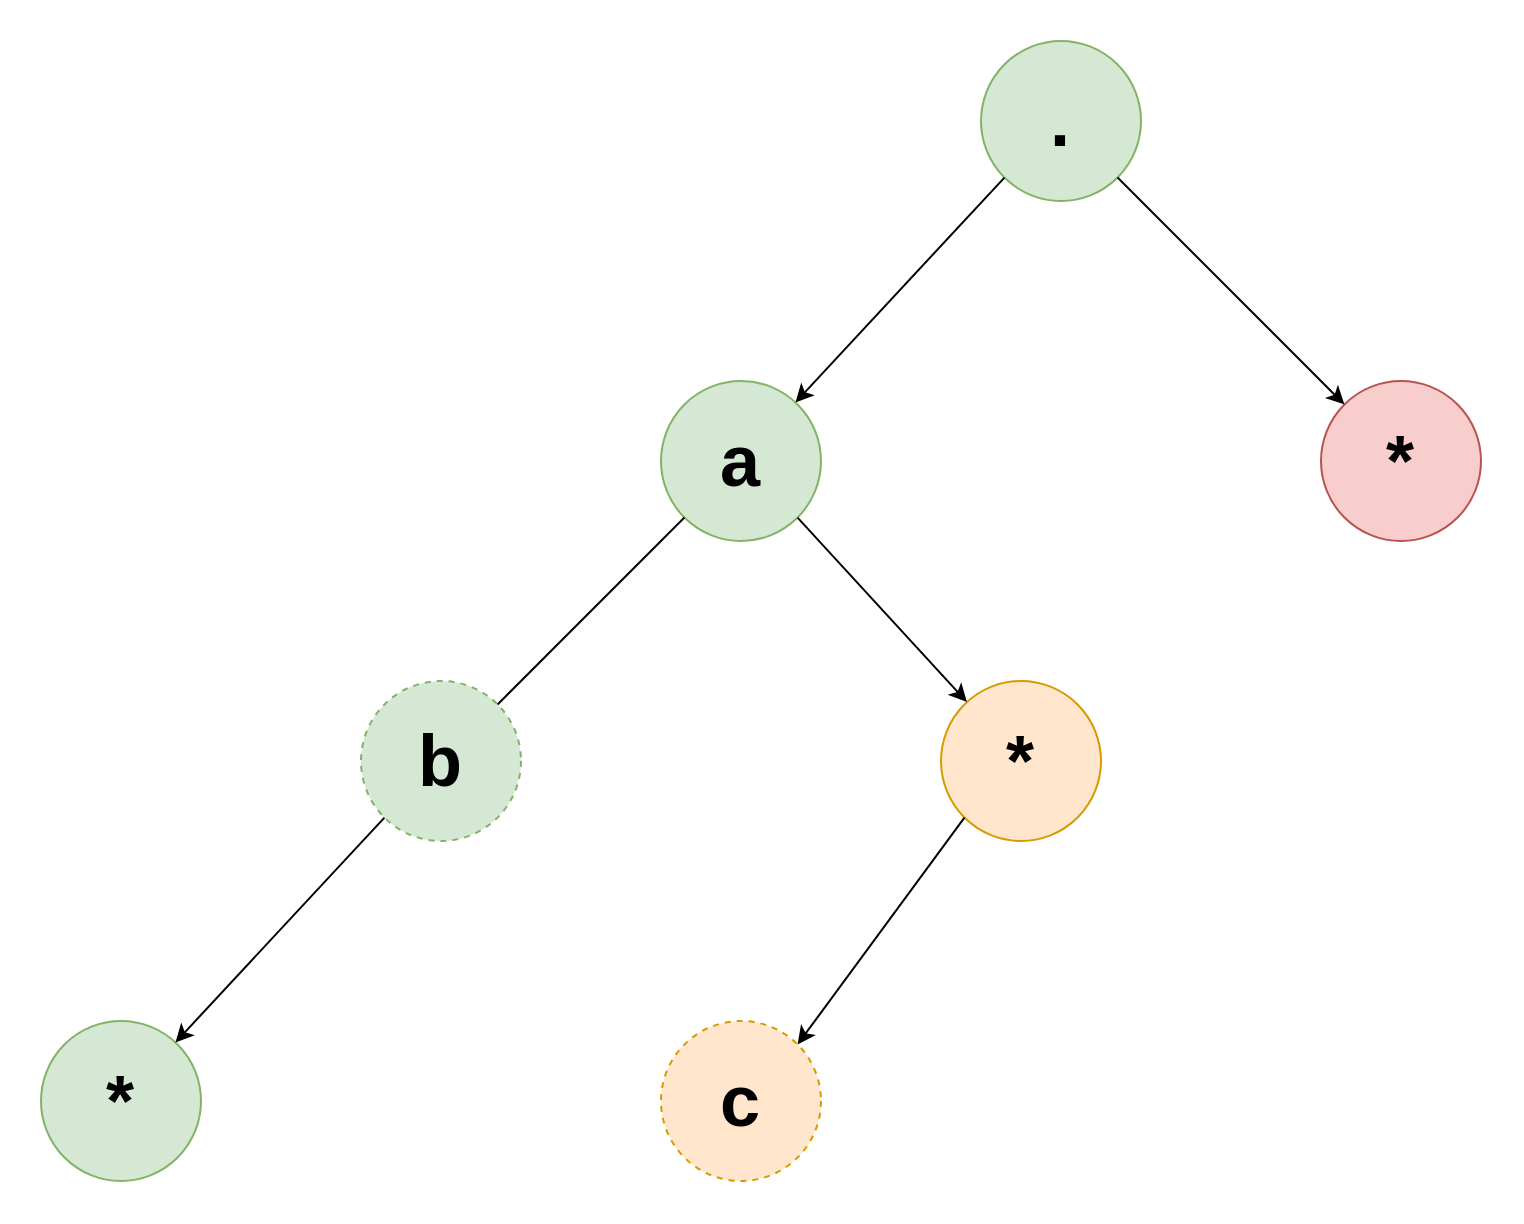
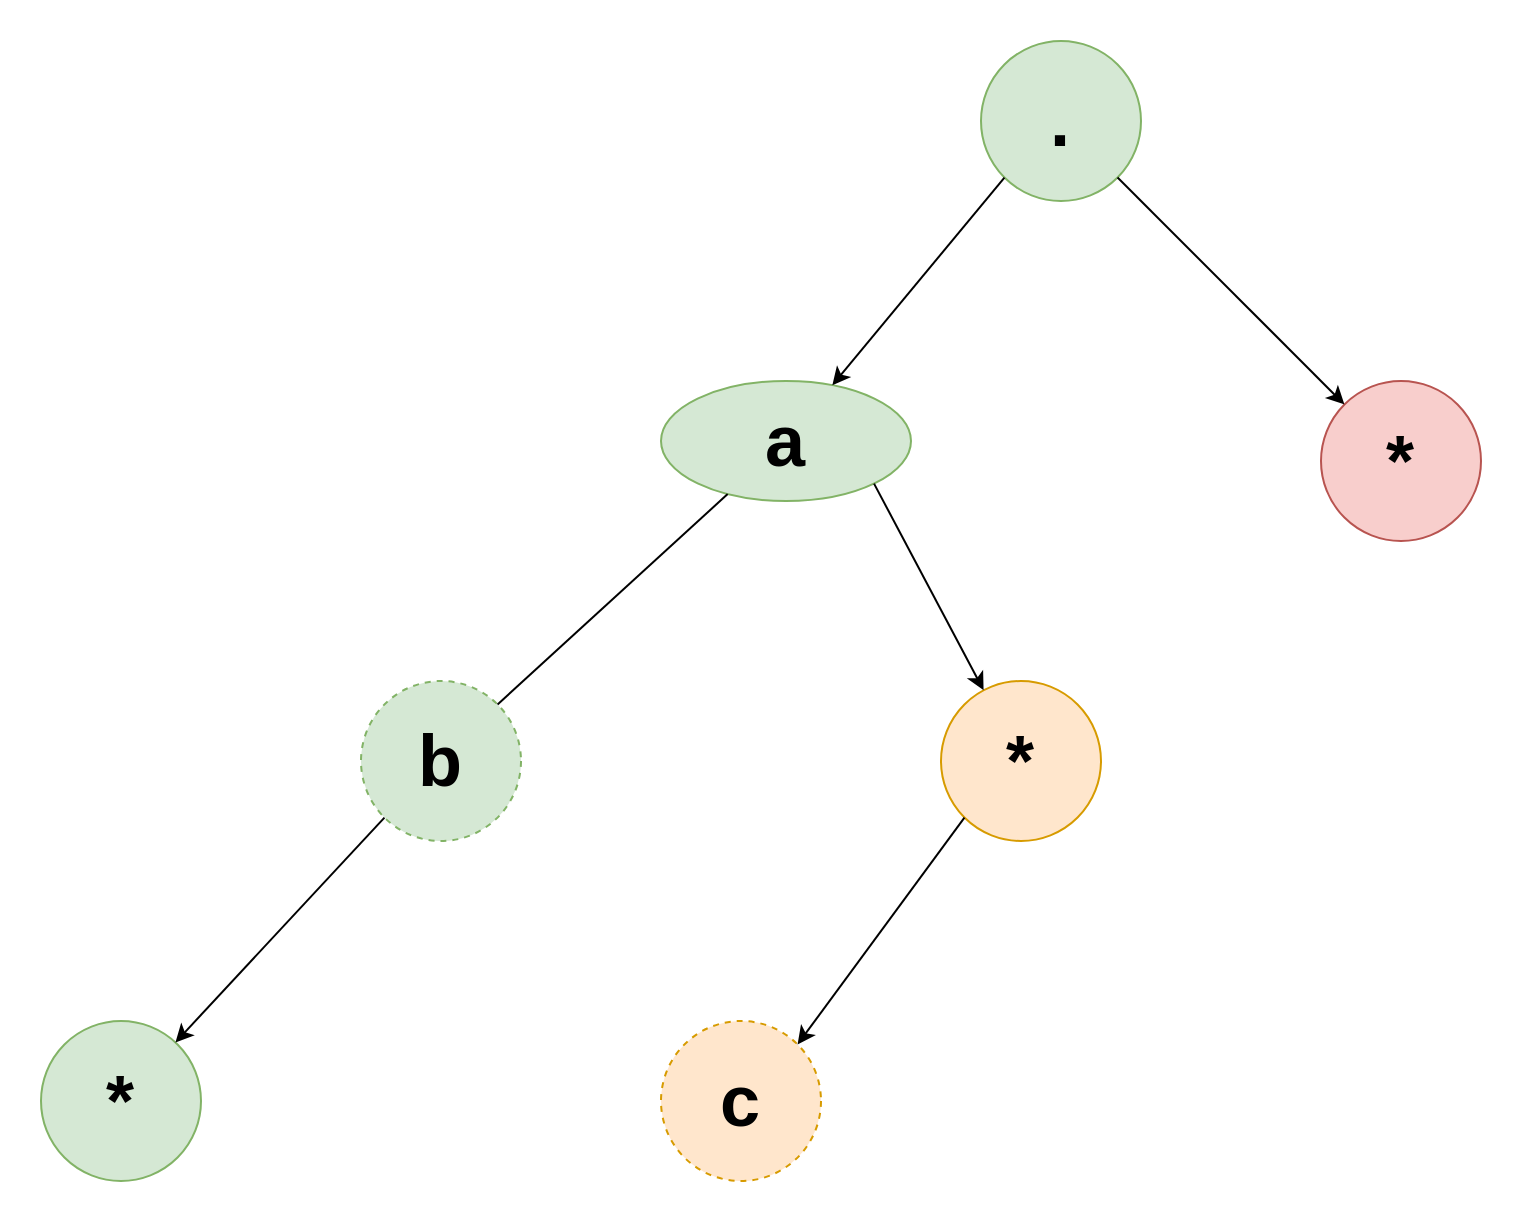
(741, 461) -> (786, 441)
